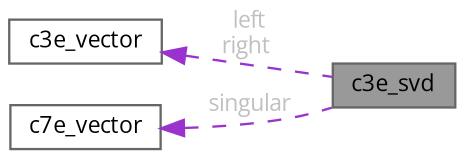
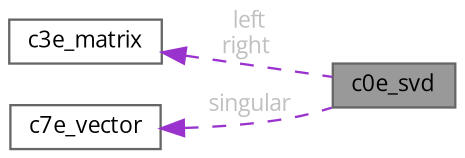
(86, 42) -> (86, 42)
(394, 86) -> (394, 86)
